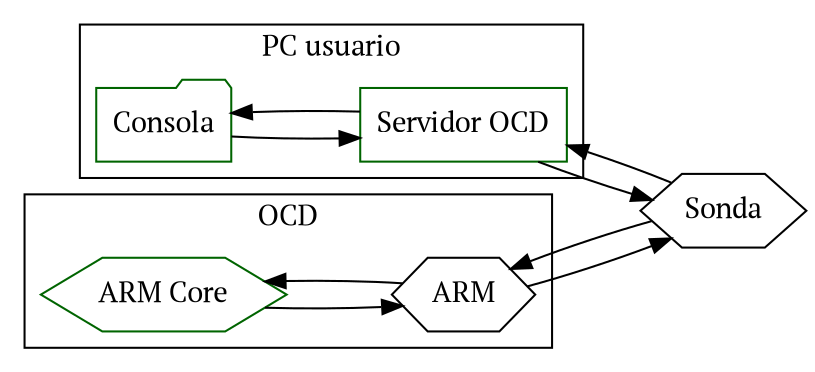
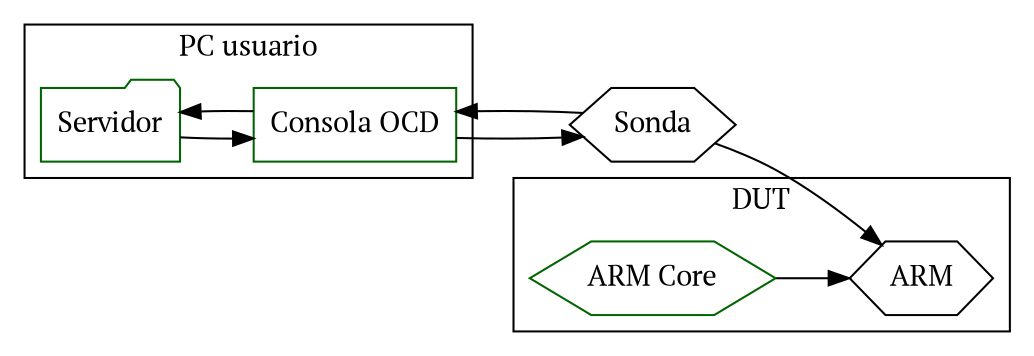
(164, 125) -> (110, 125)
(464, 125) -> (355, 125)
(288, 218) -> (762, 202)
(590, 268) -> none
(344, 281) -> none
